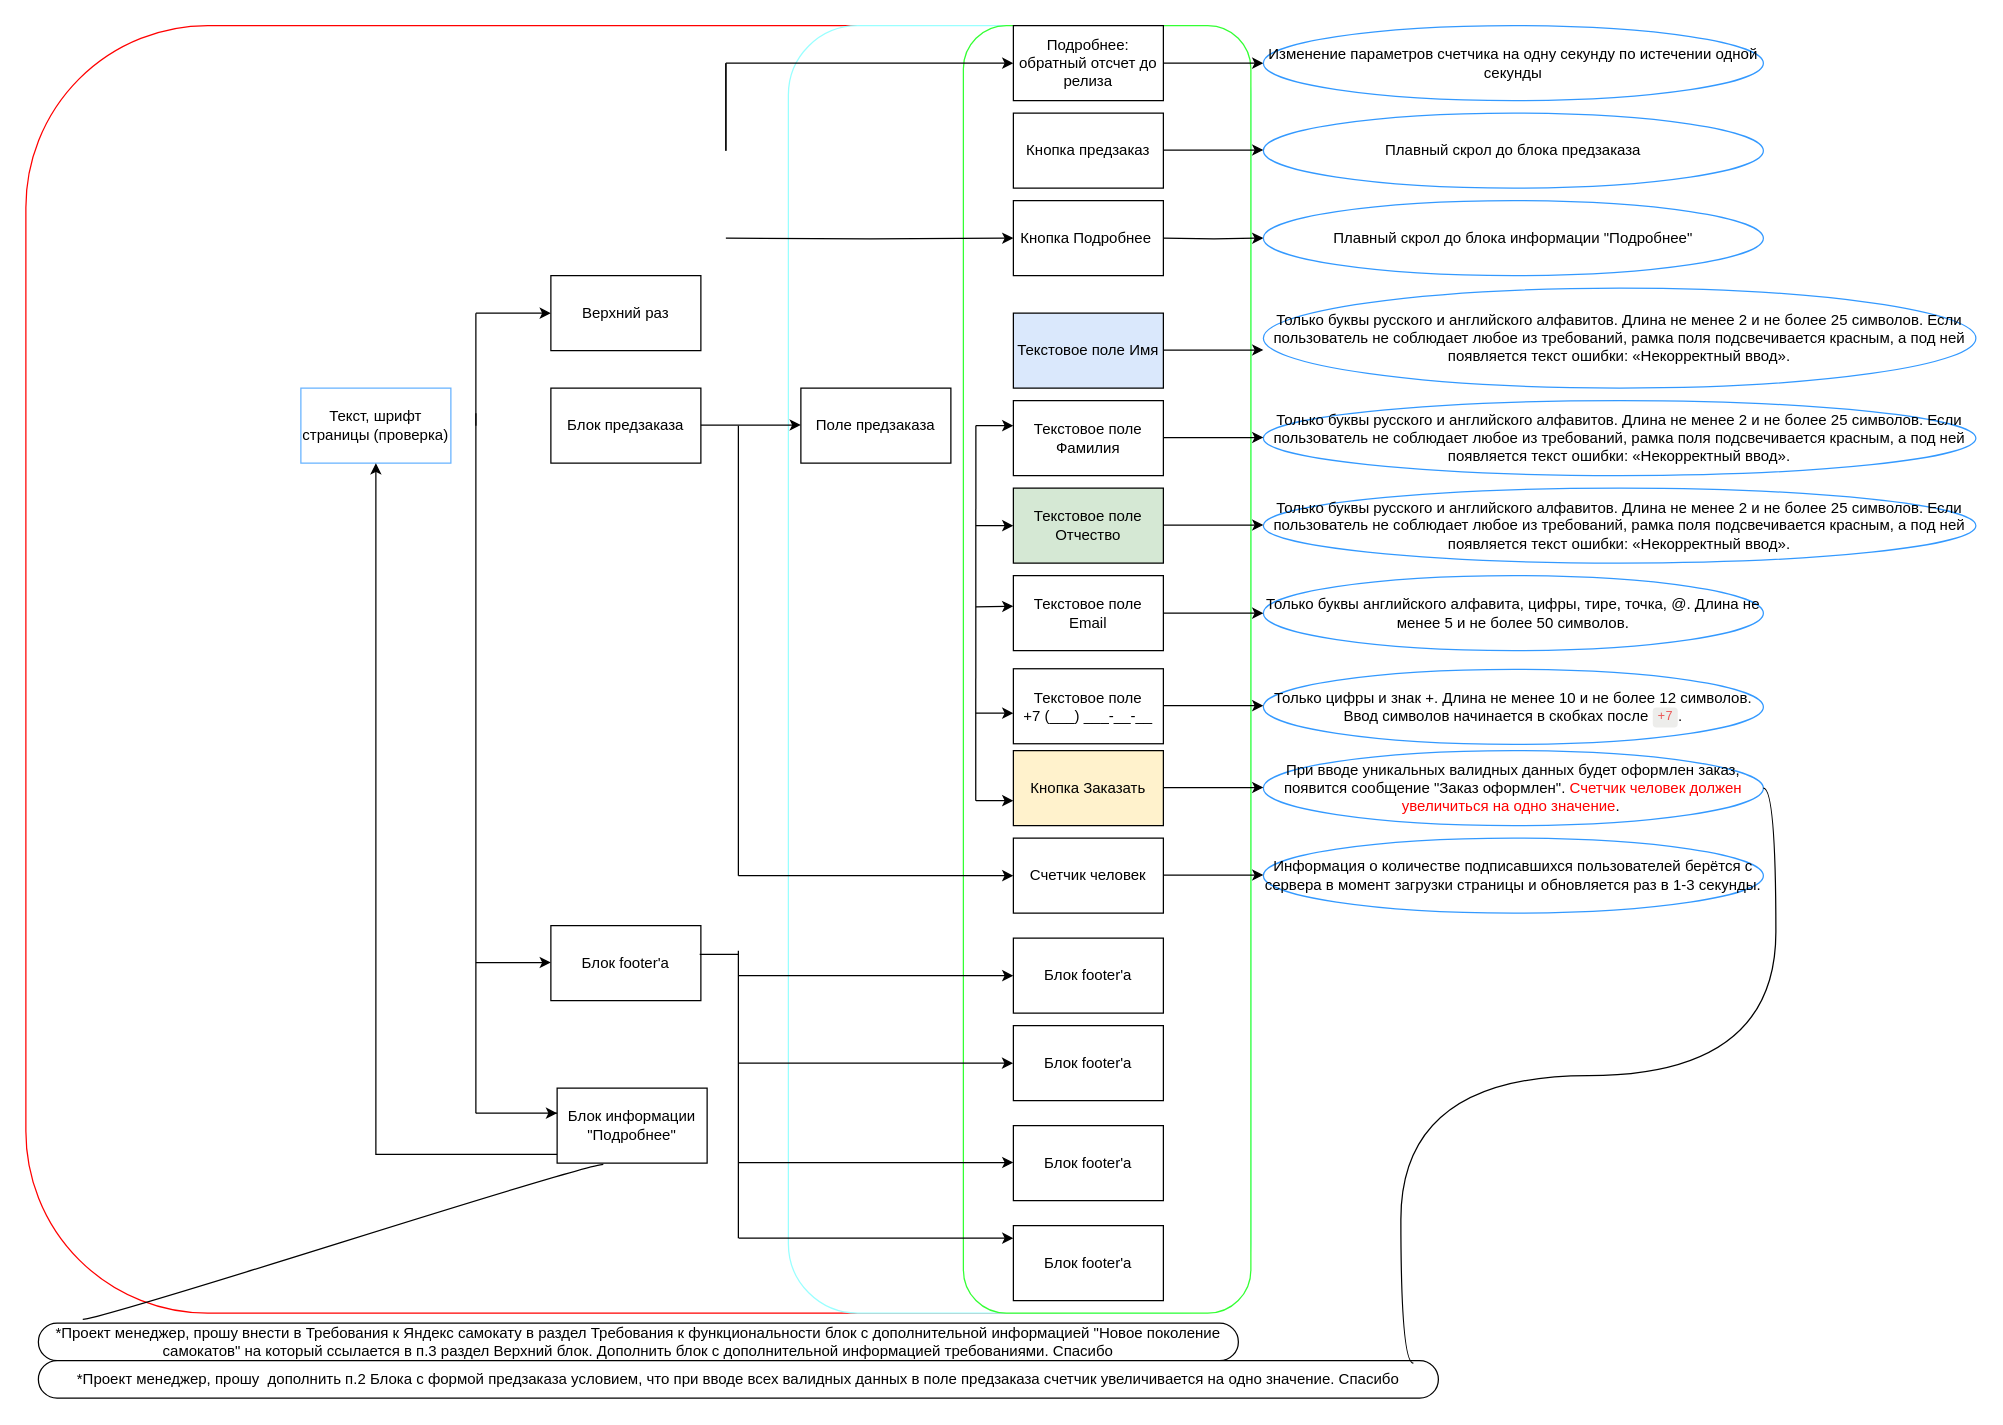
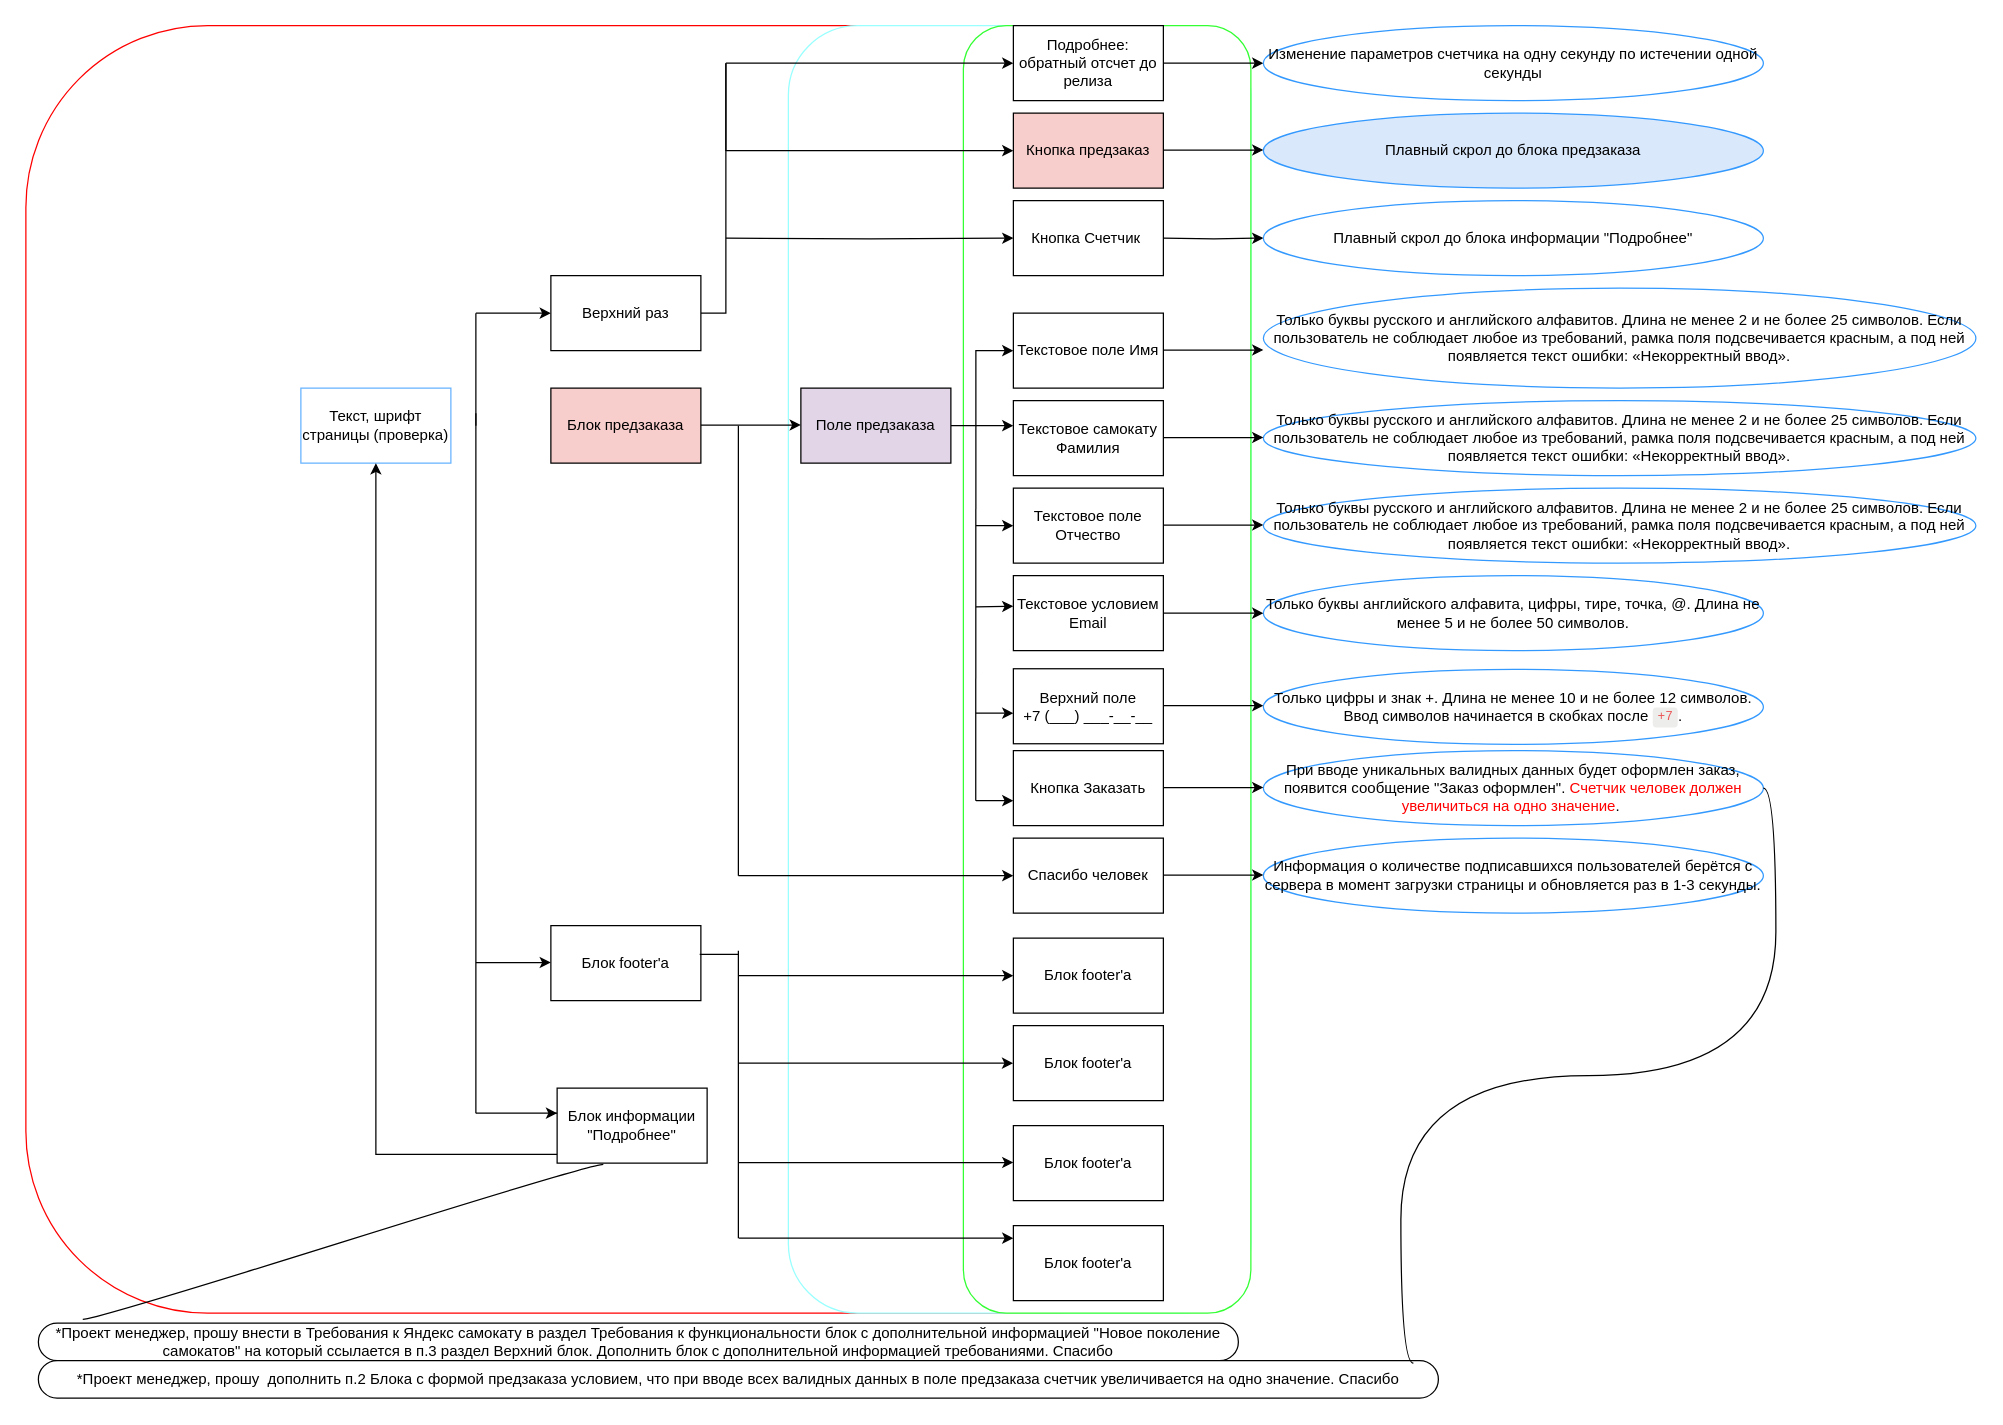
none -> (772, 151)
(1088, 151) -> (1088, 151)
(1513, 151) -> (1513, 151)
(1088, 238) -> (1088, 238)
(1088, 351) -> (1088, 351)
none -> (976, 387)
(626, 426) -> (626, 426)
(876, 426) -> (876, 426)
(1088, 438) -> (1088, 438)
(1088, 526) -> (1088, 526)
(1088, 613) -> (1088, 613)
(1088, 707) -> (1088, 707)
(1088, 788) -> (1088, 788)
(1088, 876) -> (1088, 876)
